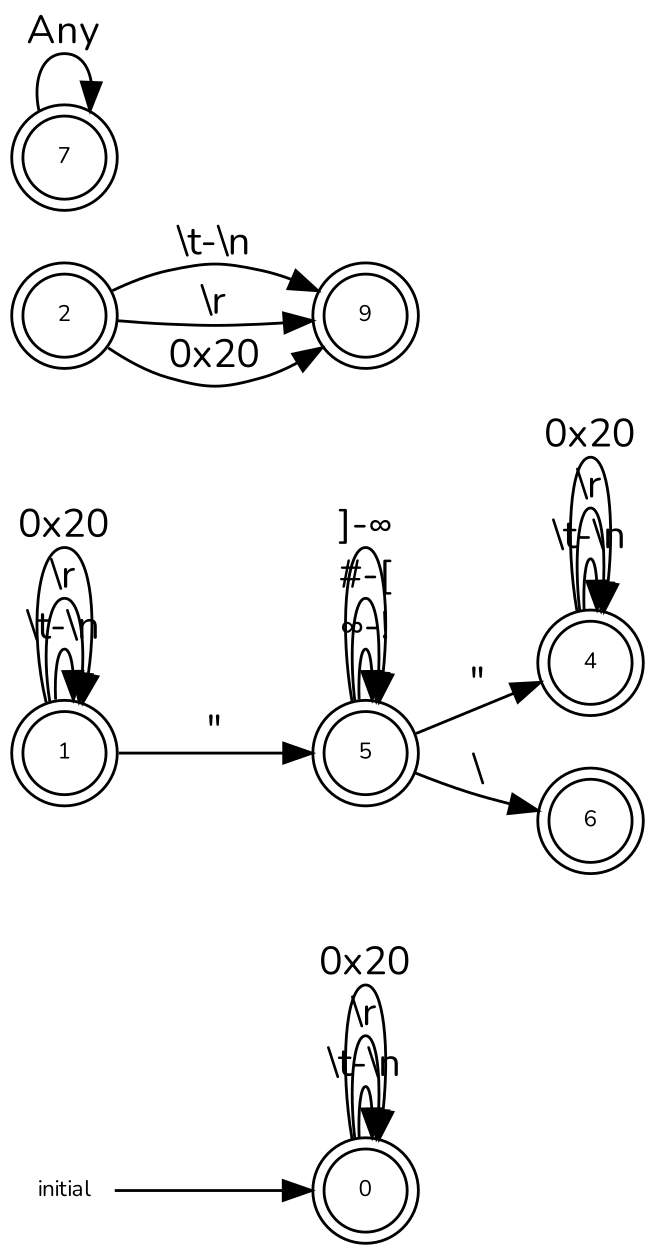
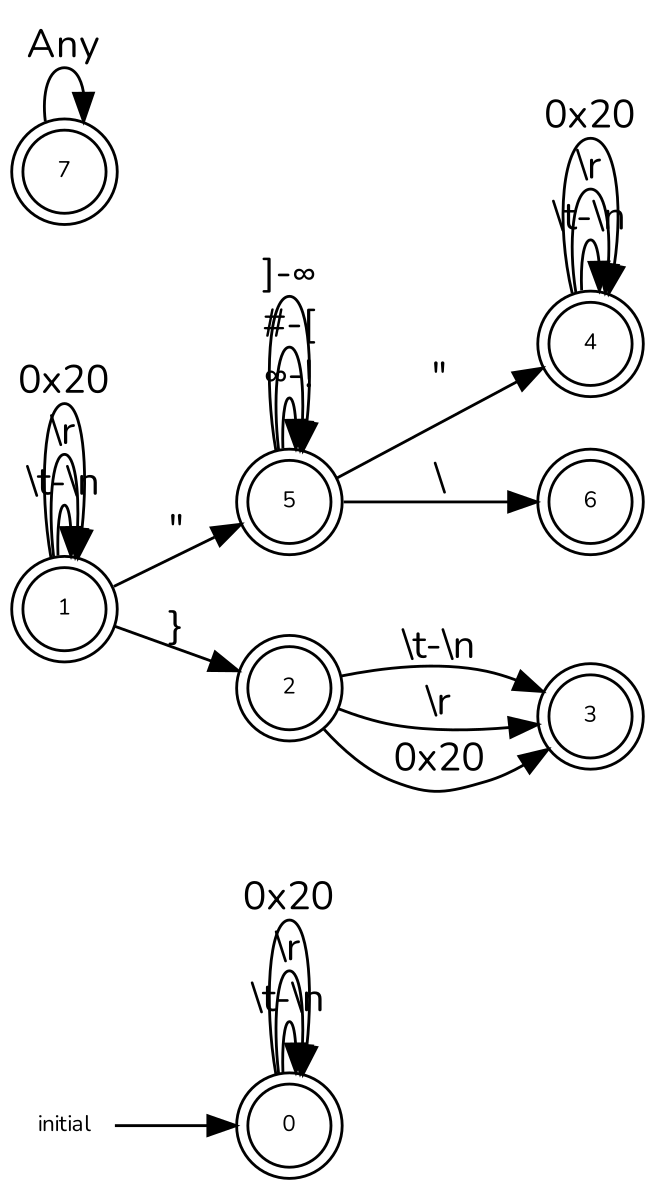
(366, 316) -> (591, 716)
none -> (163, 644)
